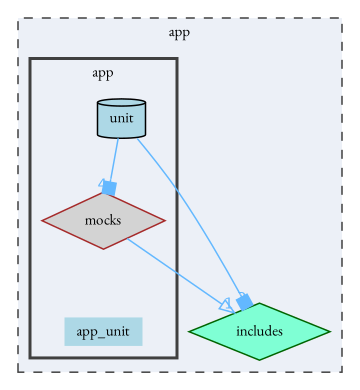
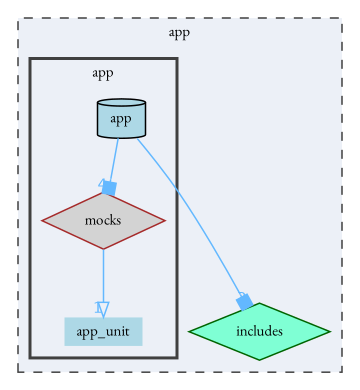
(122, 119) -> (122, 119)
(167, 266) -> (104, 276)
